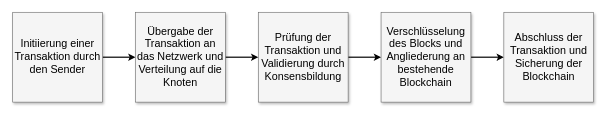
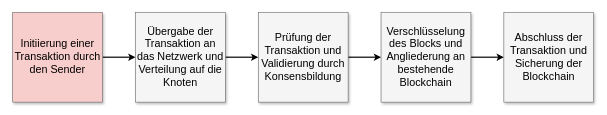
(57, 57) -> (57, 57)
